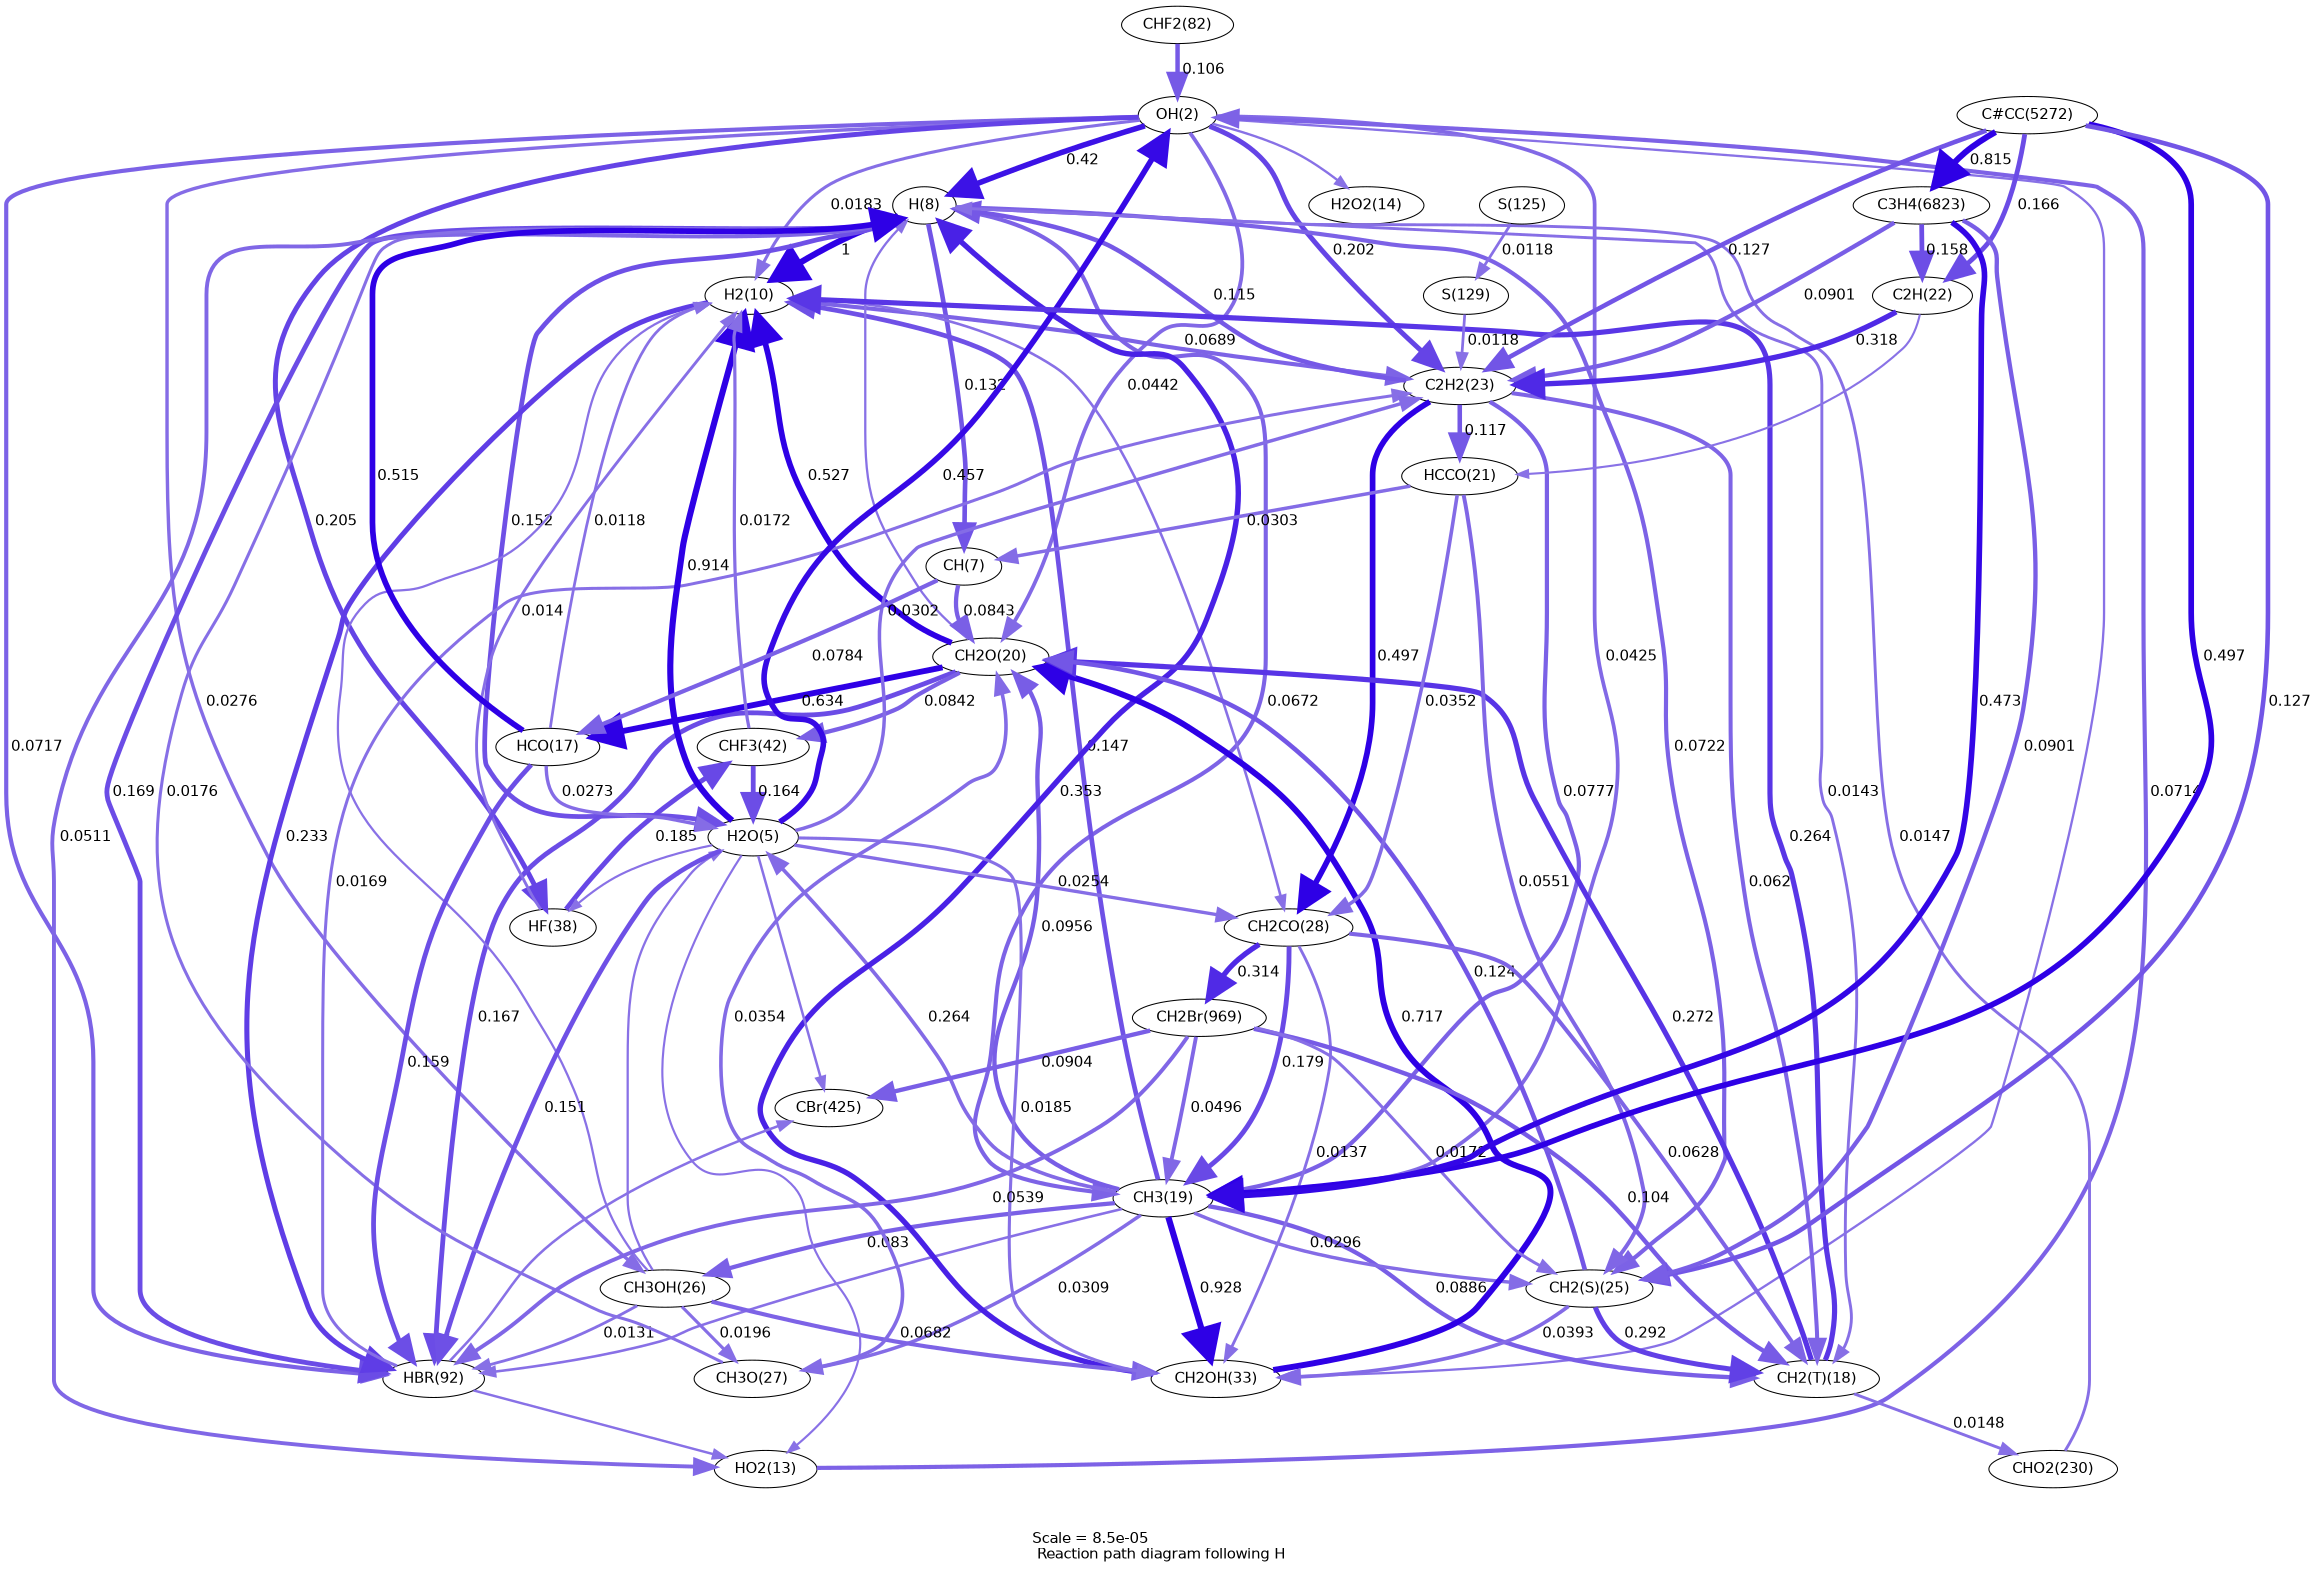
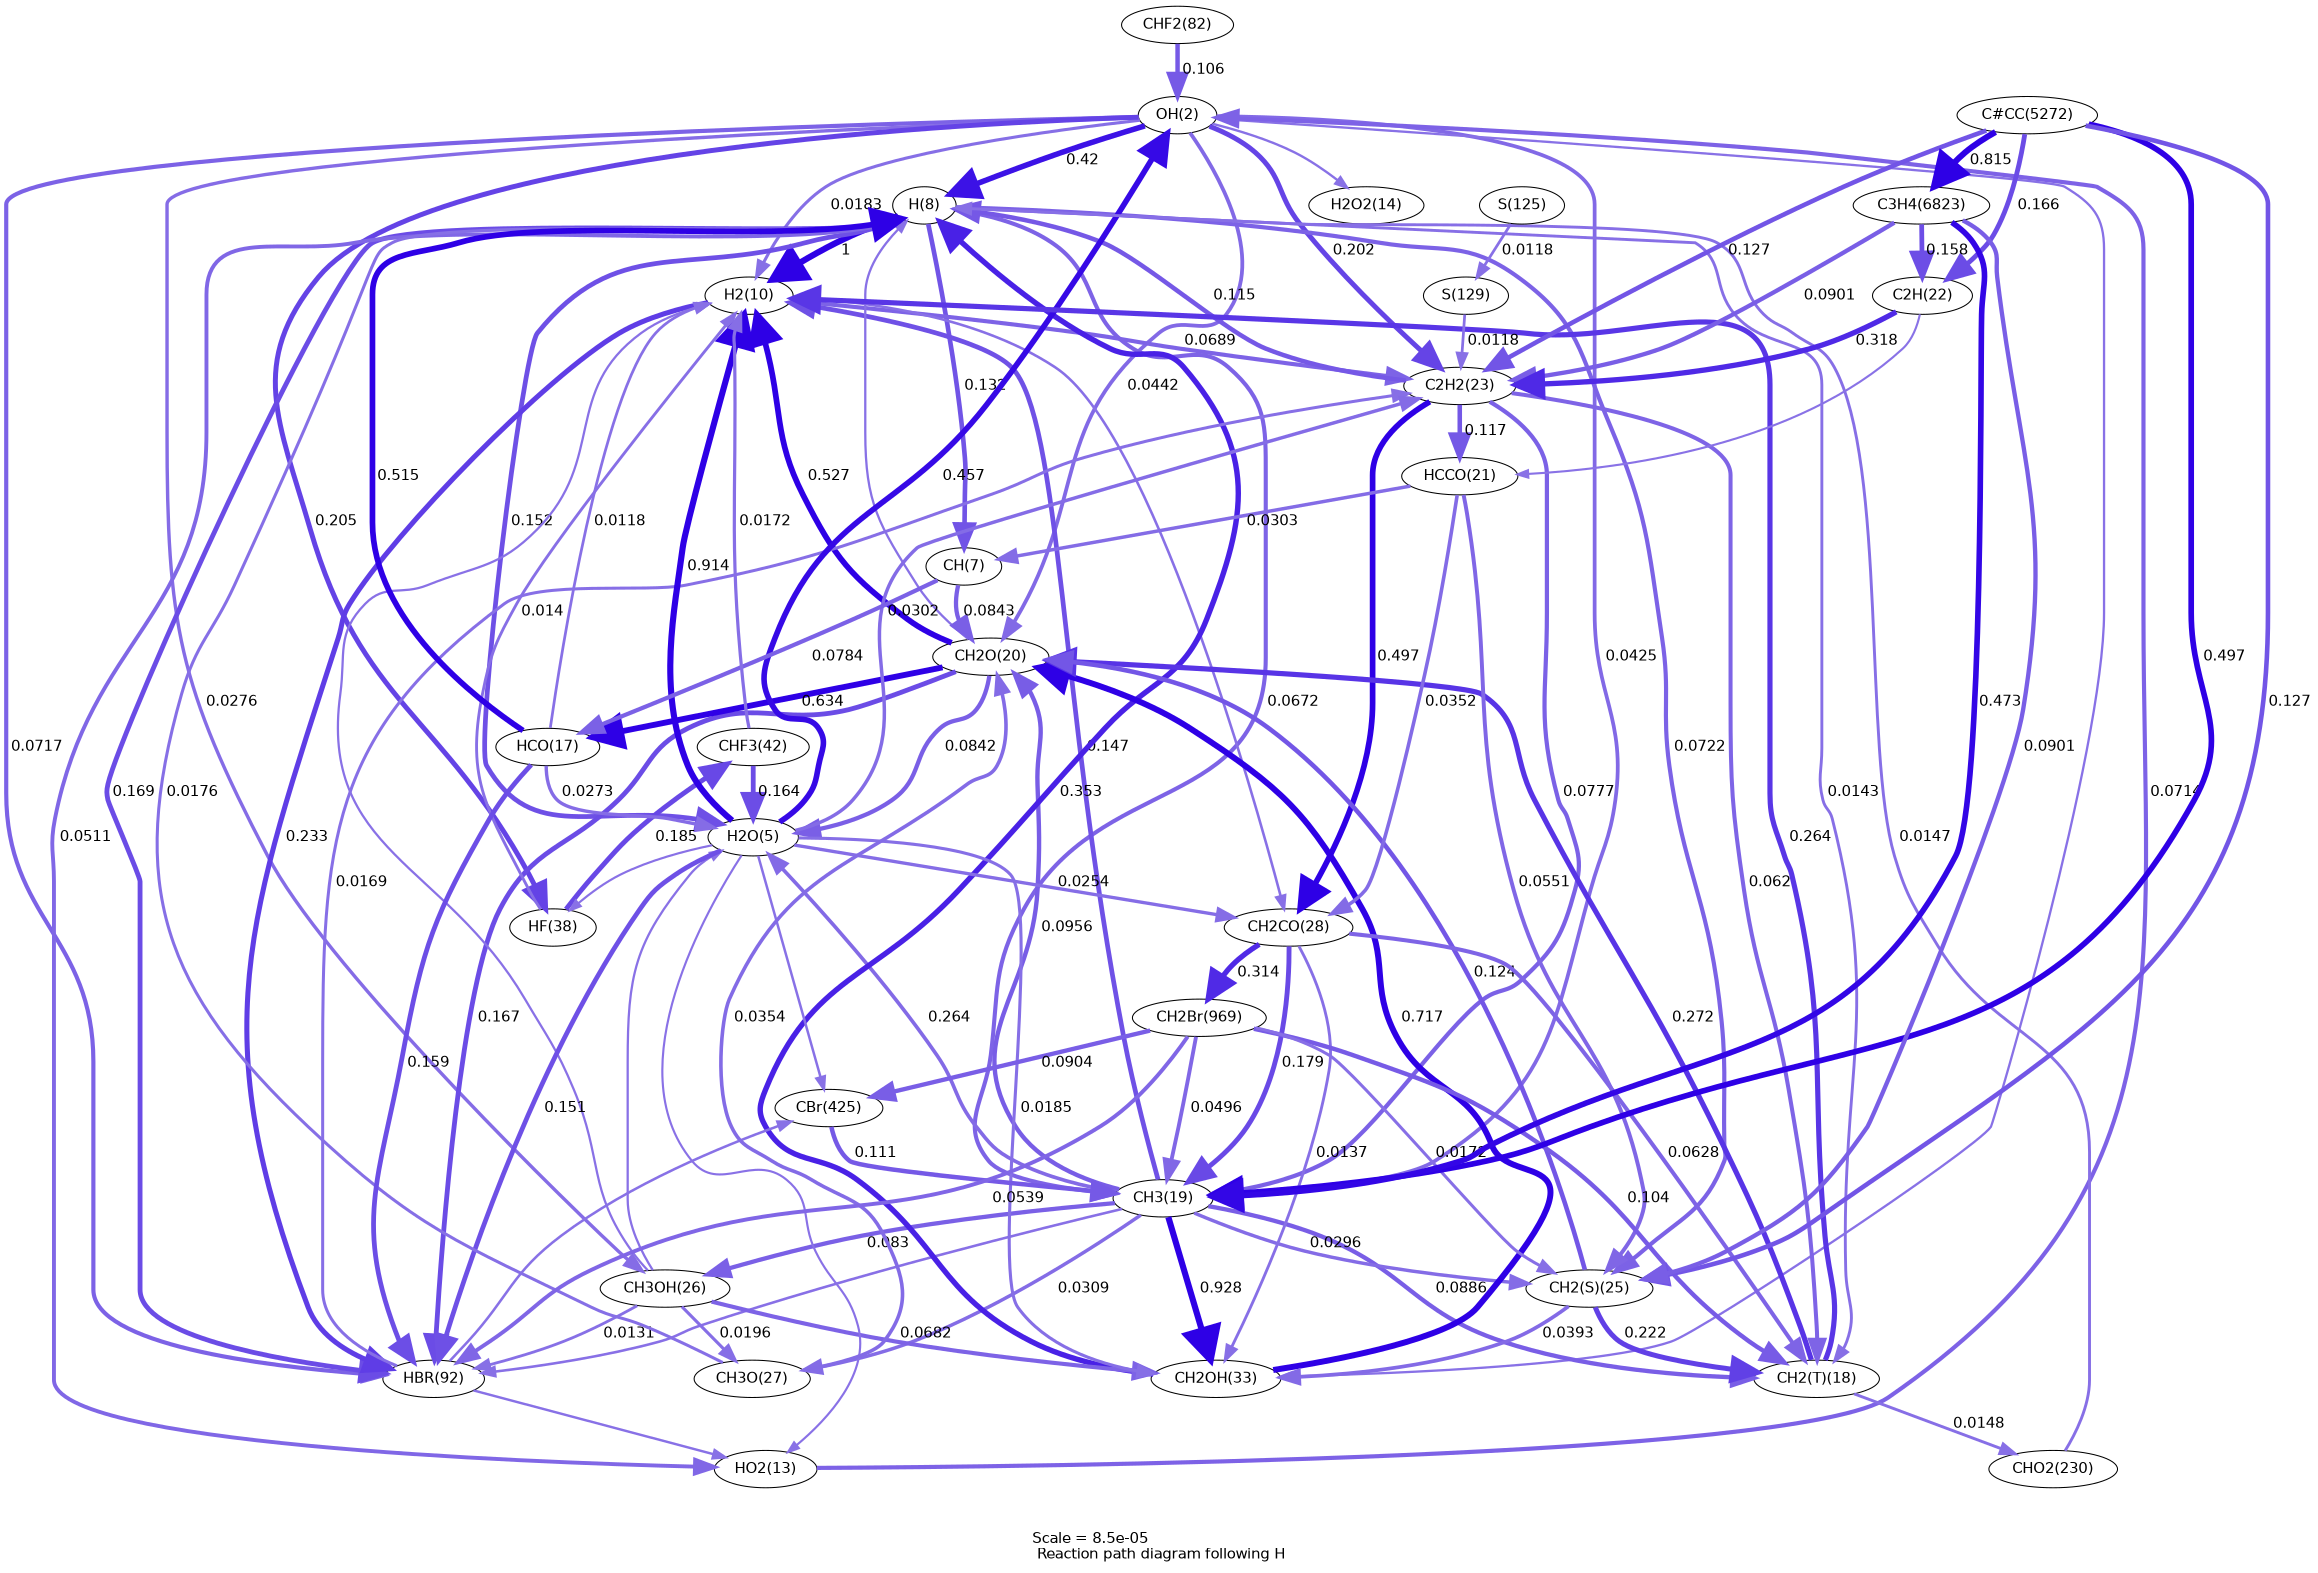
(895, 710) -> (917, 766)
none -> (951, 1177)
(1643, 1334) -> (1643, 1334)
